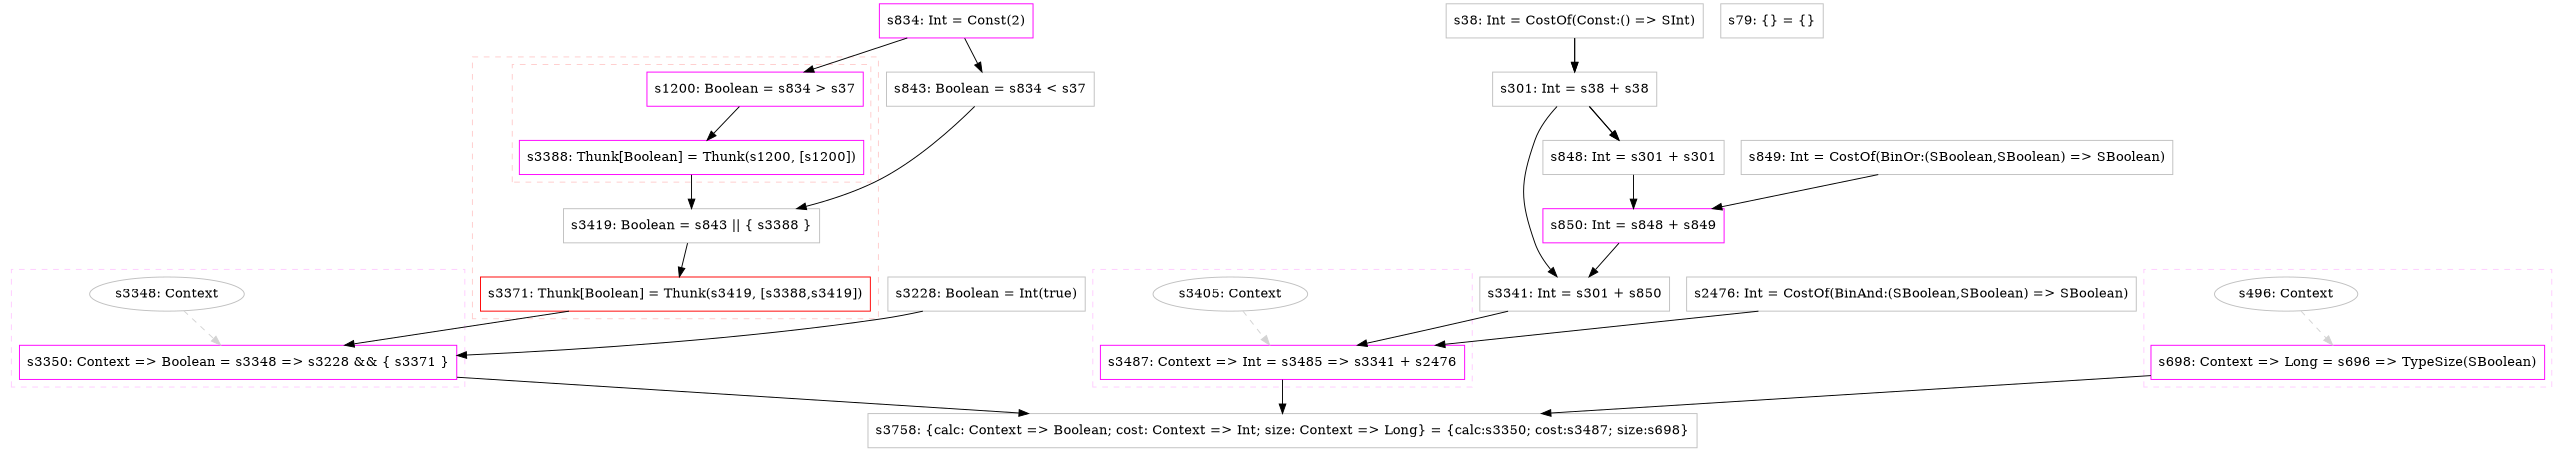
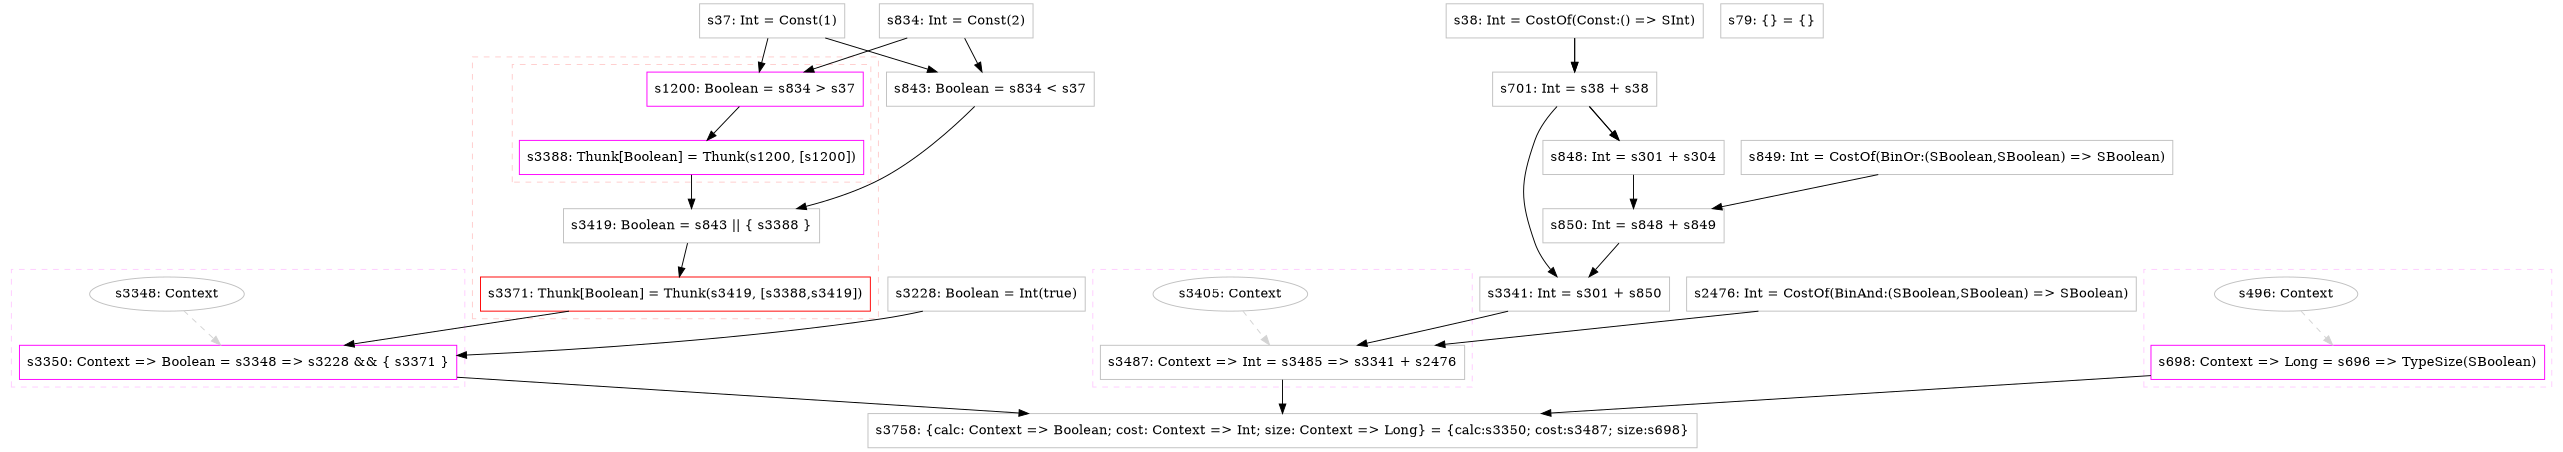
none -> (772, 21)
(956, 21) -> (956, 21)
(1575, 89) -> (1575, 89)
(1634, 157) -> (1634, 157)
(1634, 226) -> (1634, 226)
(1283, 362) -> (1283, 362)
